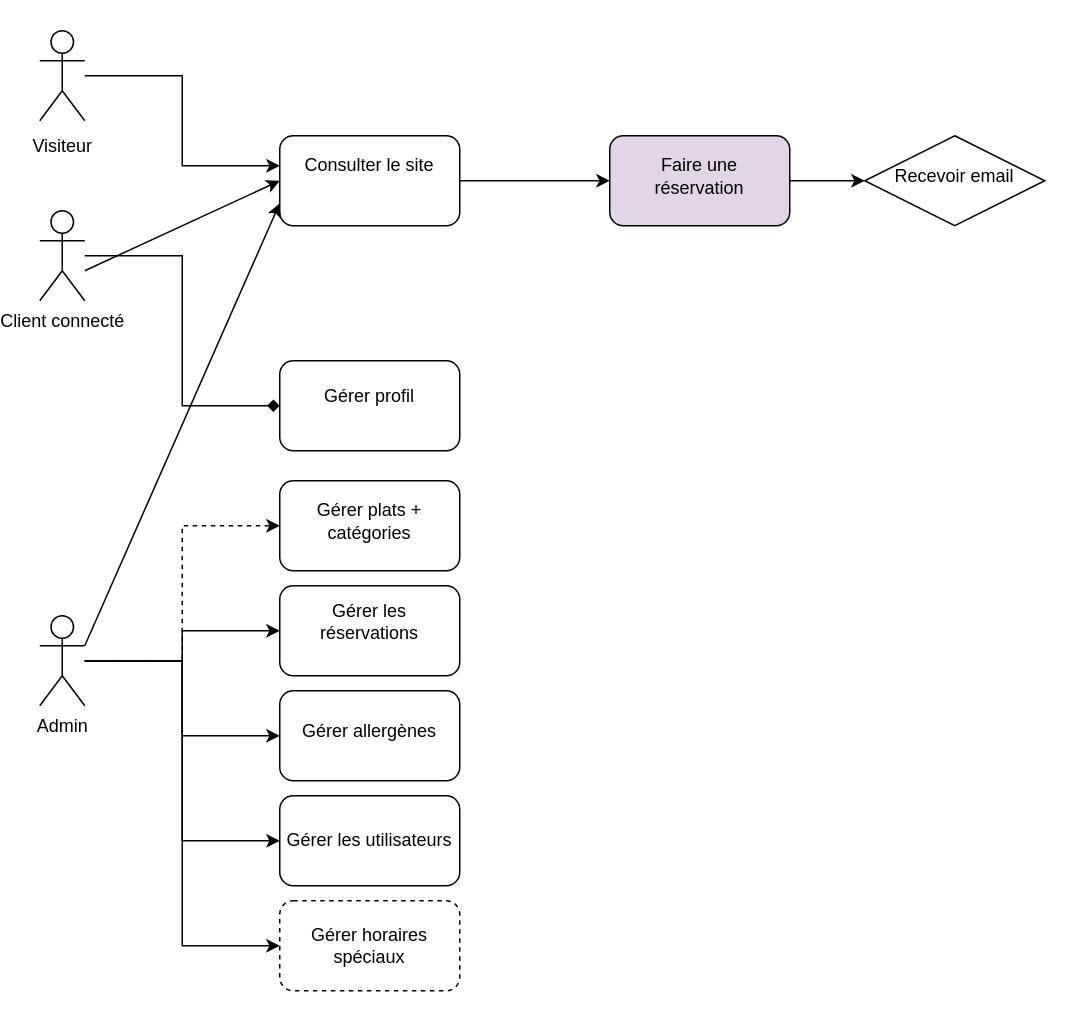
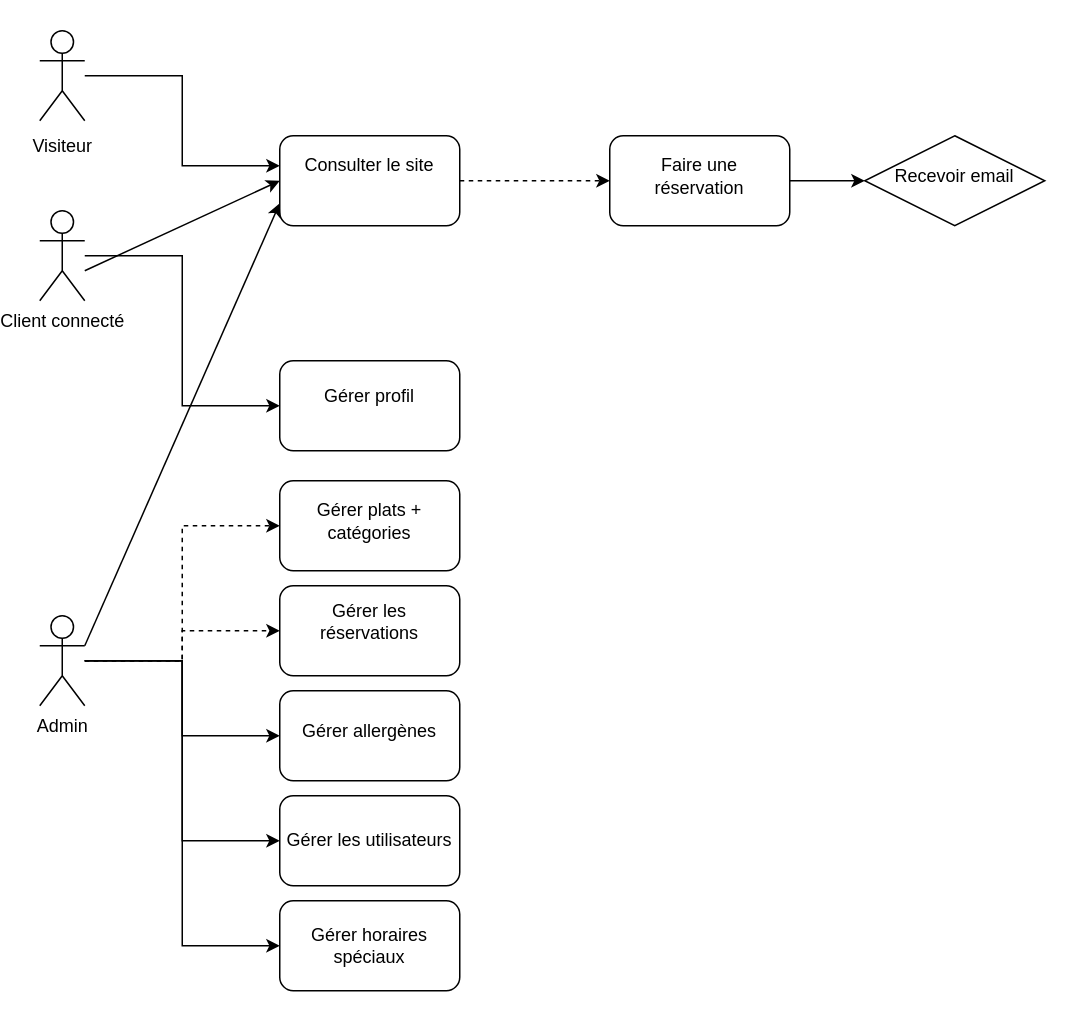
(529, 181) -> (529, 181)
(700, 181) -> (700, 181)
(267, 406) -> (268, 406)
(227, 631) -> (227, 631)
(370, 946) -> (370, 946)
